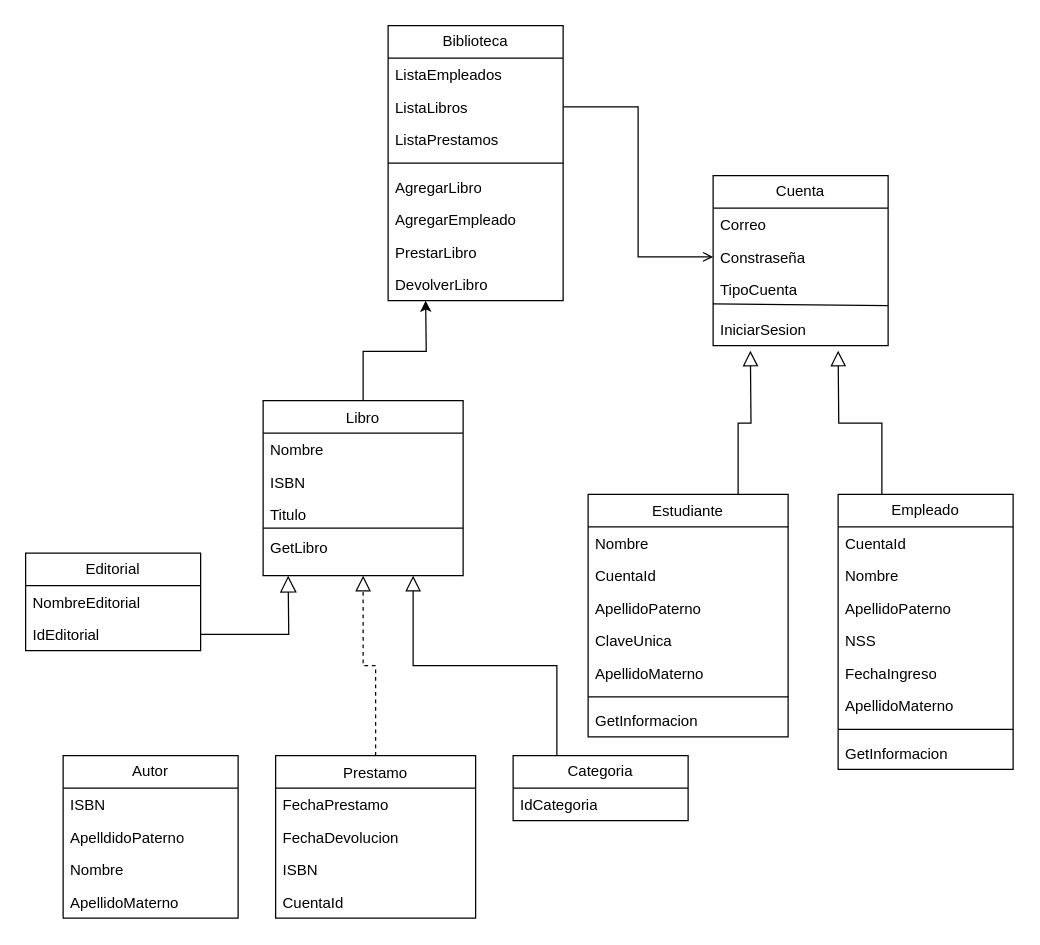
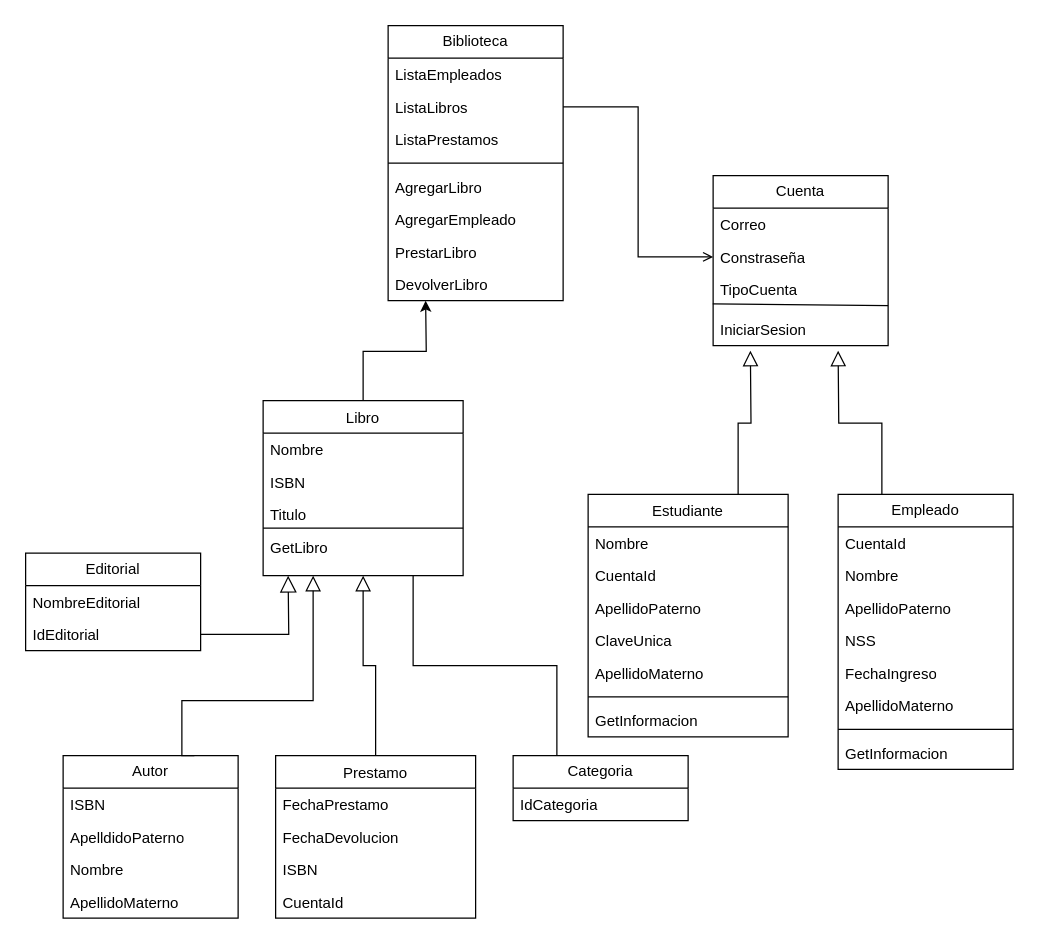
(413, 592) -> (413, 586)
(376, 668) -> (376, 668)
none -> (276, 701)
